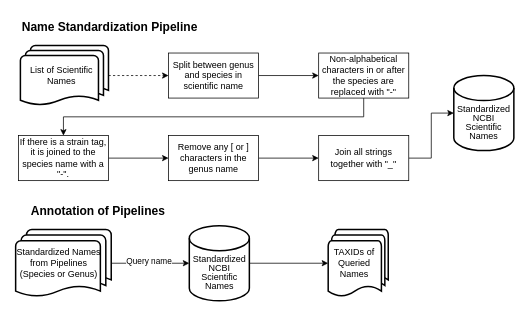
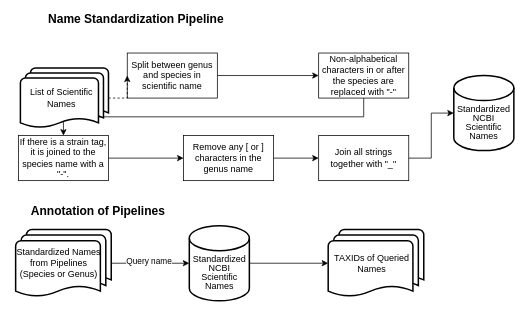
(109, 27) -> (136, 19)
(64, 75) -> (64, 98)
(213, 75) -> (172, 75)
(213, 158) -> (228, 158)
(358, 263) -> (376, 263)
